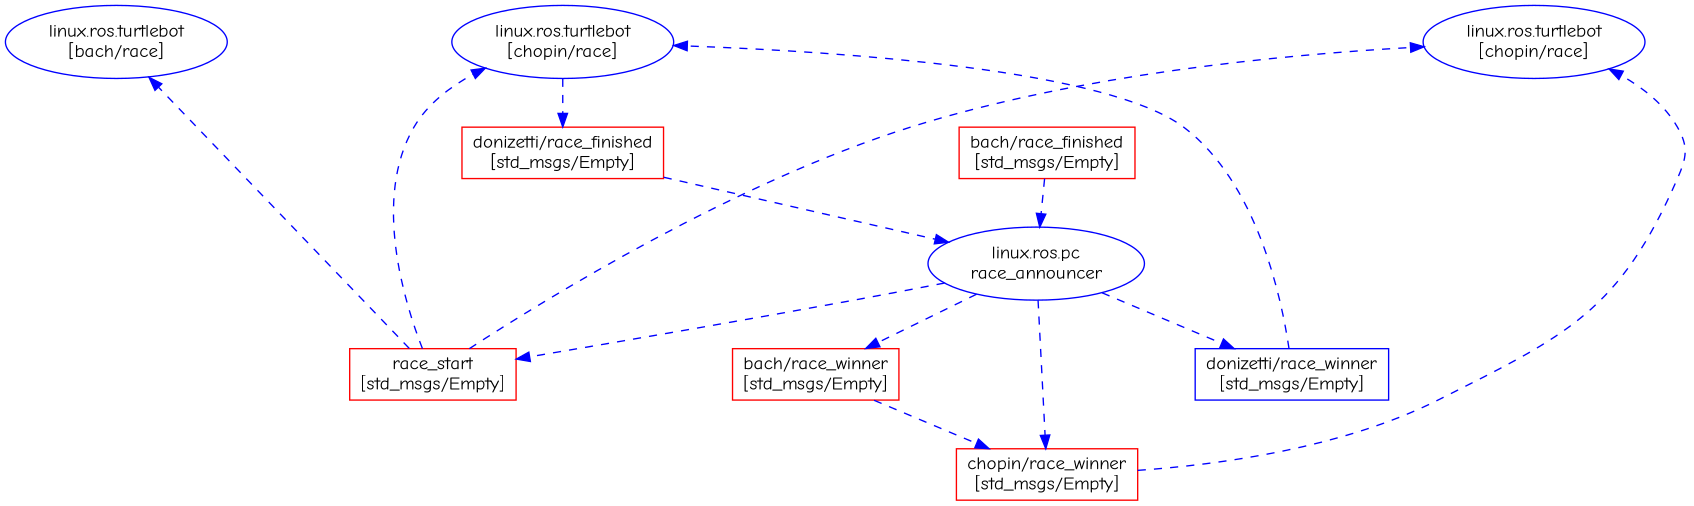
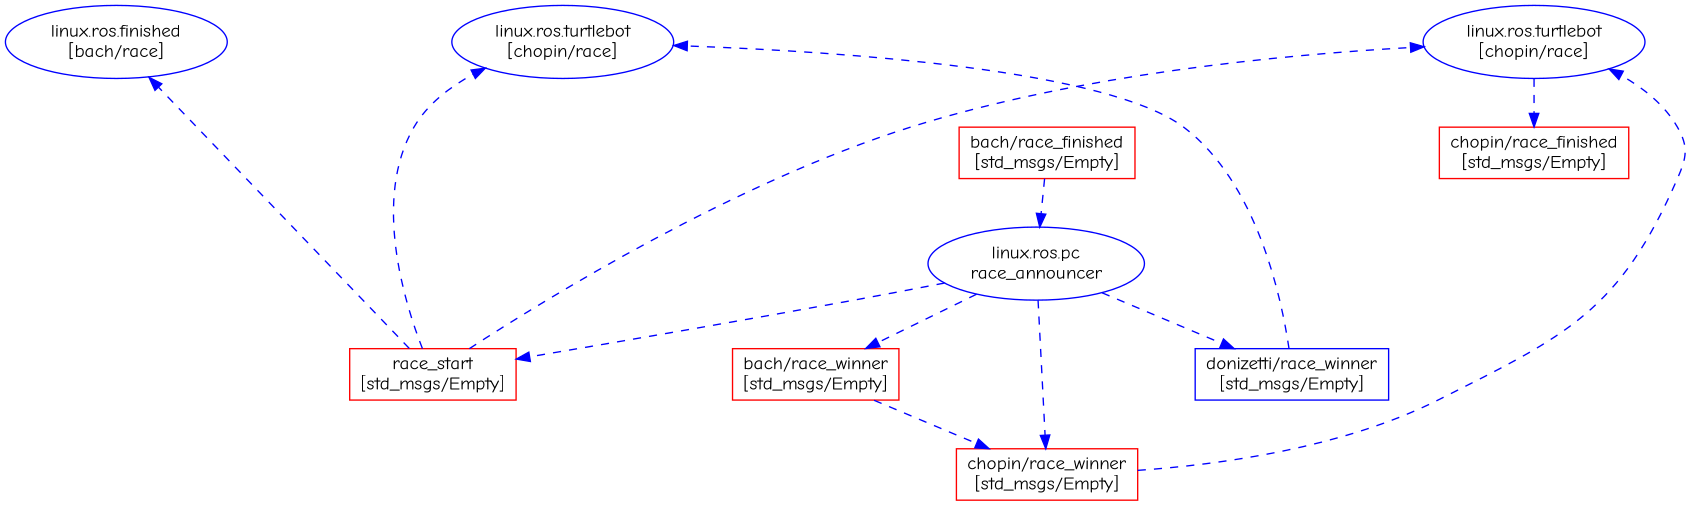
(116, 42) -> (116, 42)
(563, 153) -> none
none -> (1534, 153)
